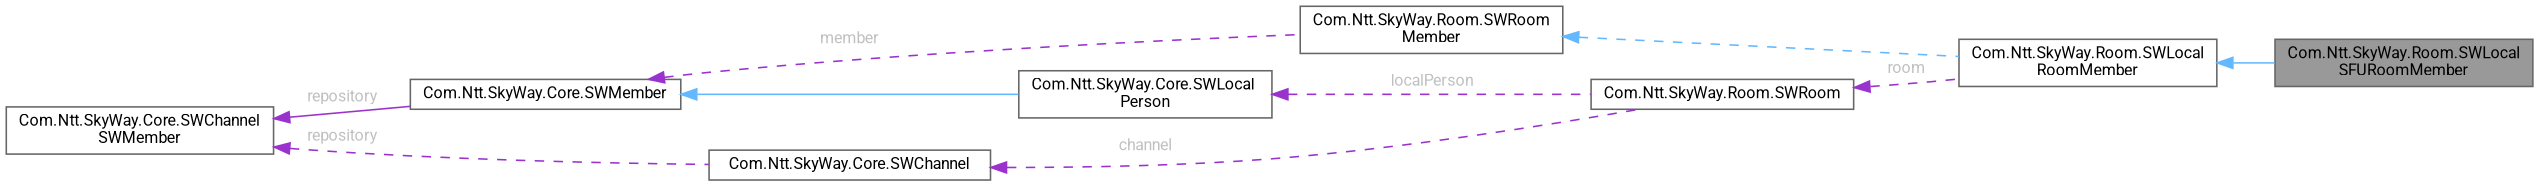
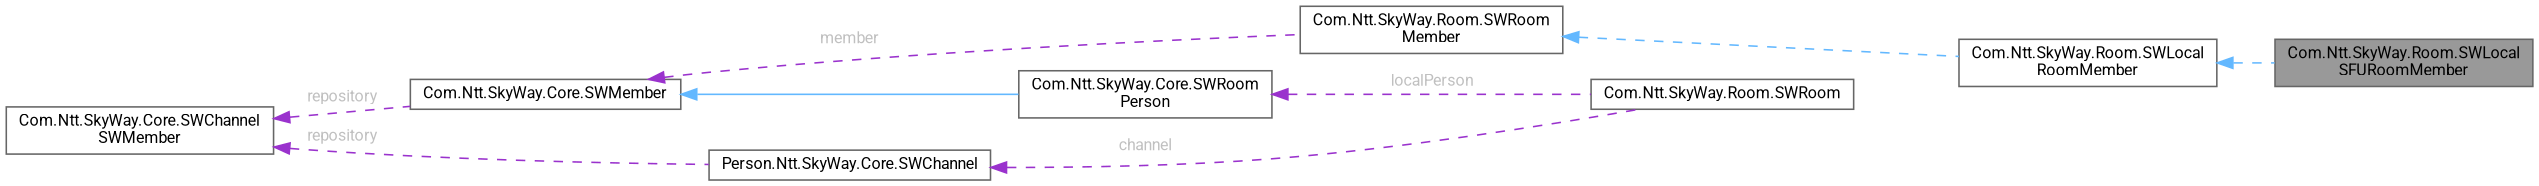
(2254, 63) -> (2254, 63)
(1914, 83) -> none
(1145, 94) -> (1145, 94)
(350, 112) -> (350, 112)
(850, 165) -> (850, 165)
